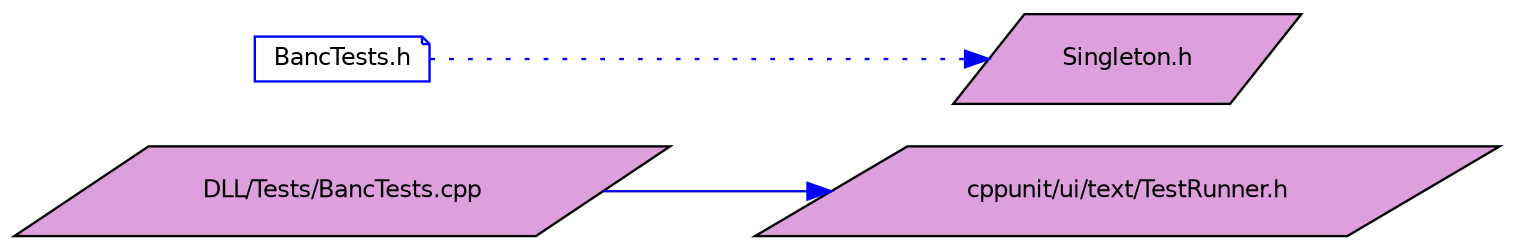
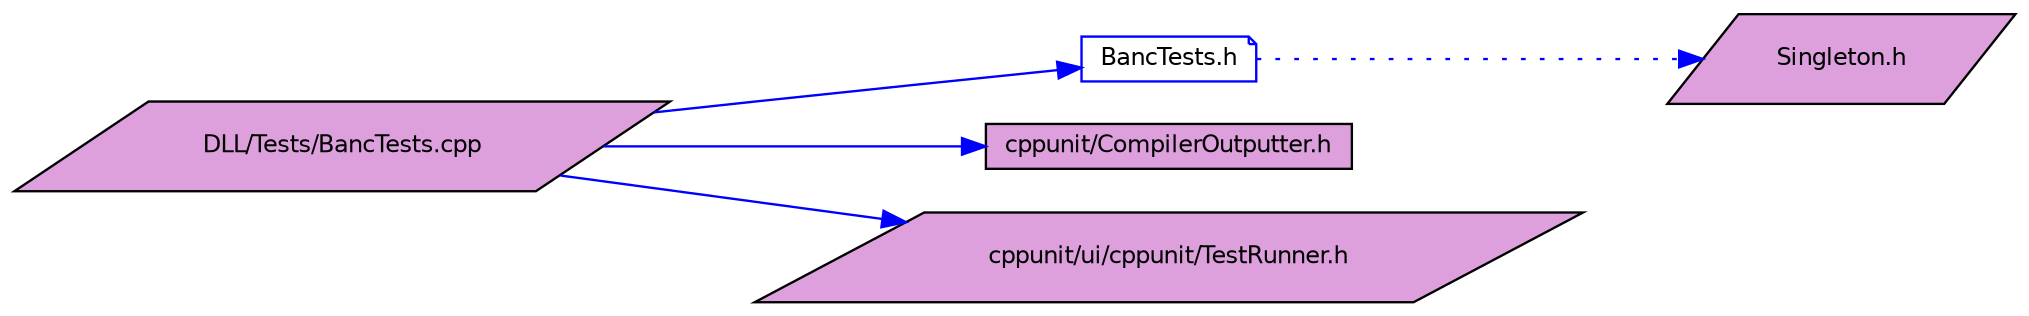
none -> (856, 91)
none -> (1169, 146)
(1127, 191) -> (1169, 257)
